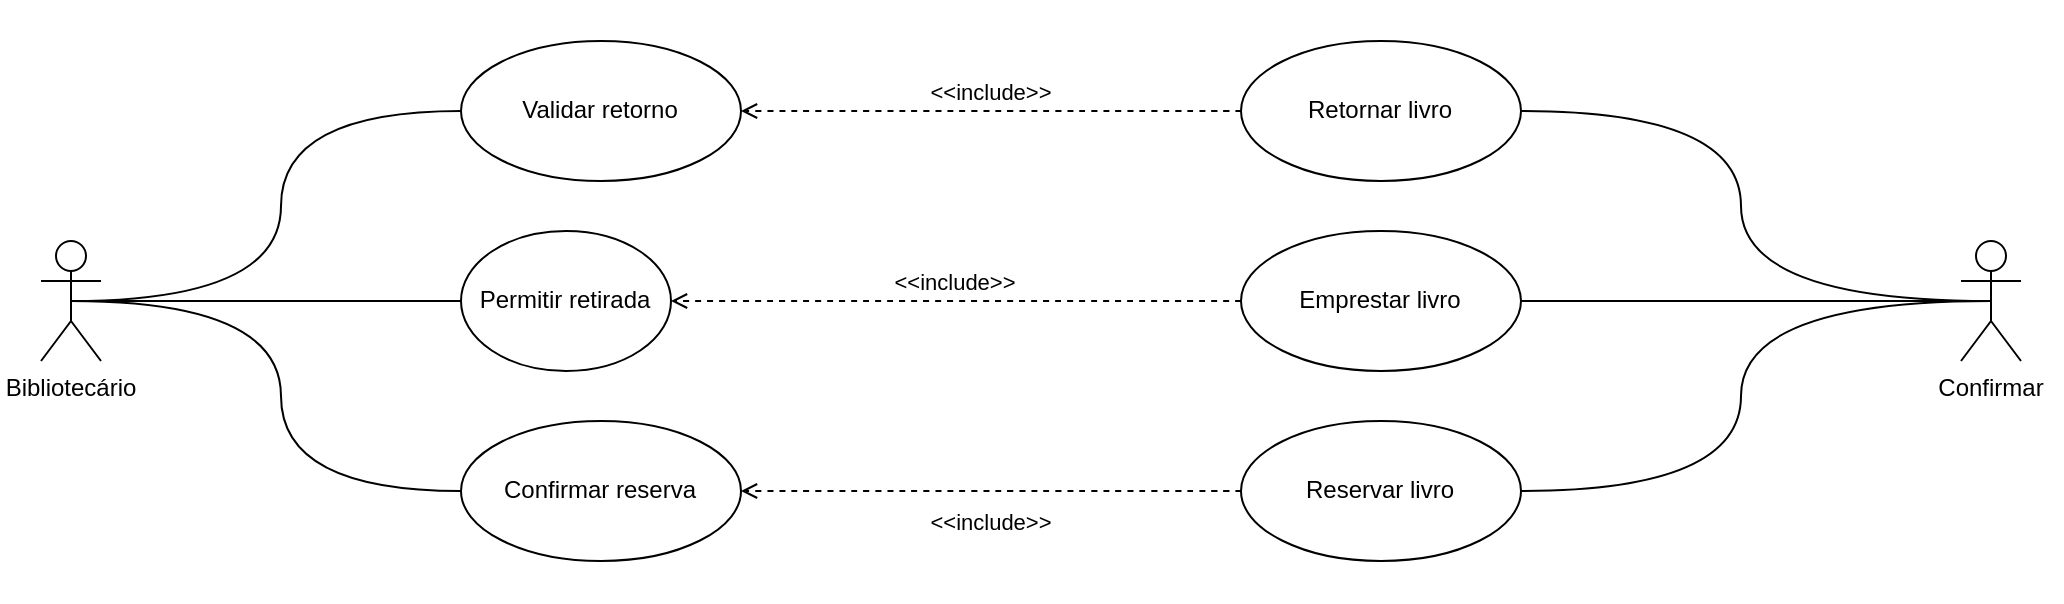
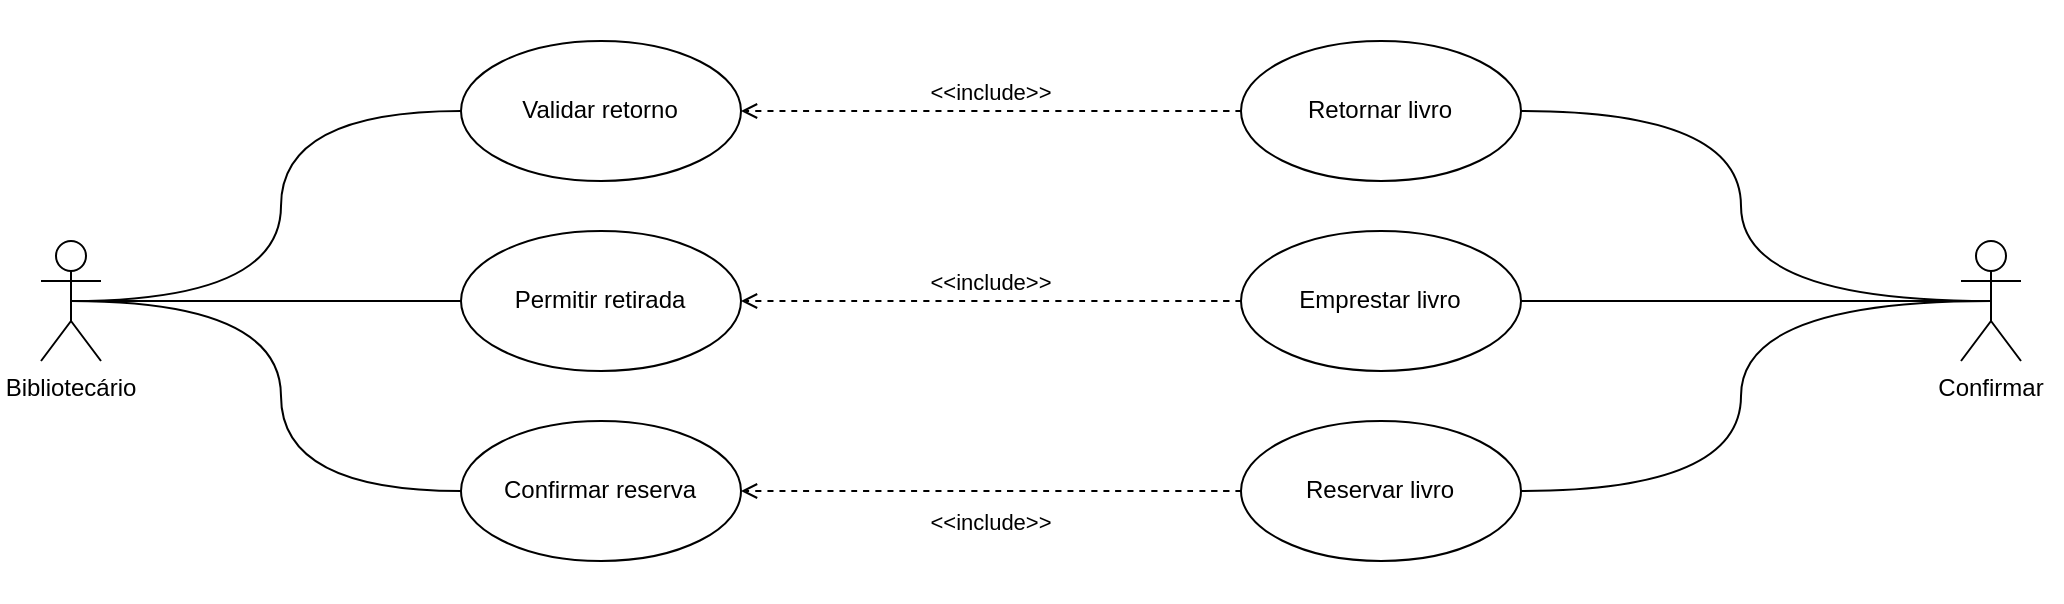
(566, 301) -> (601, 301)
